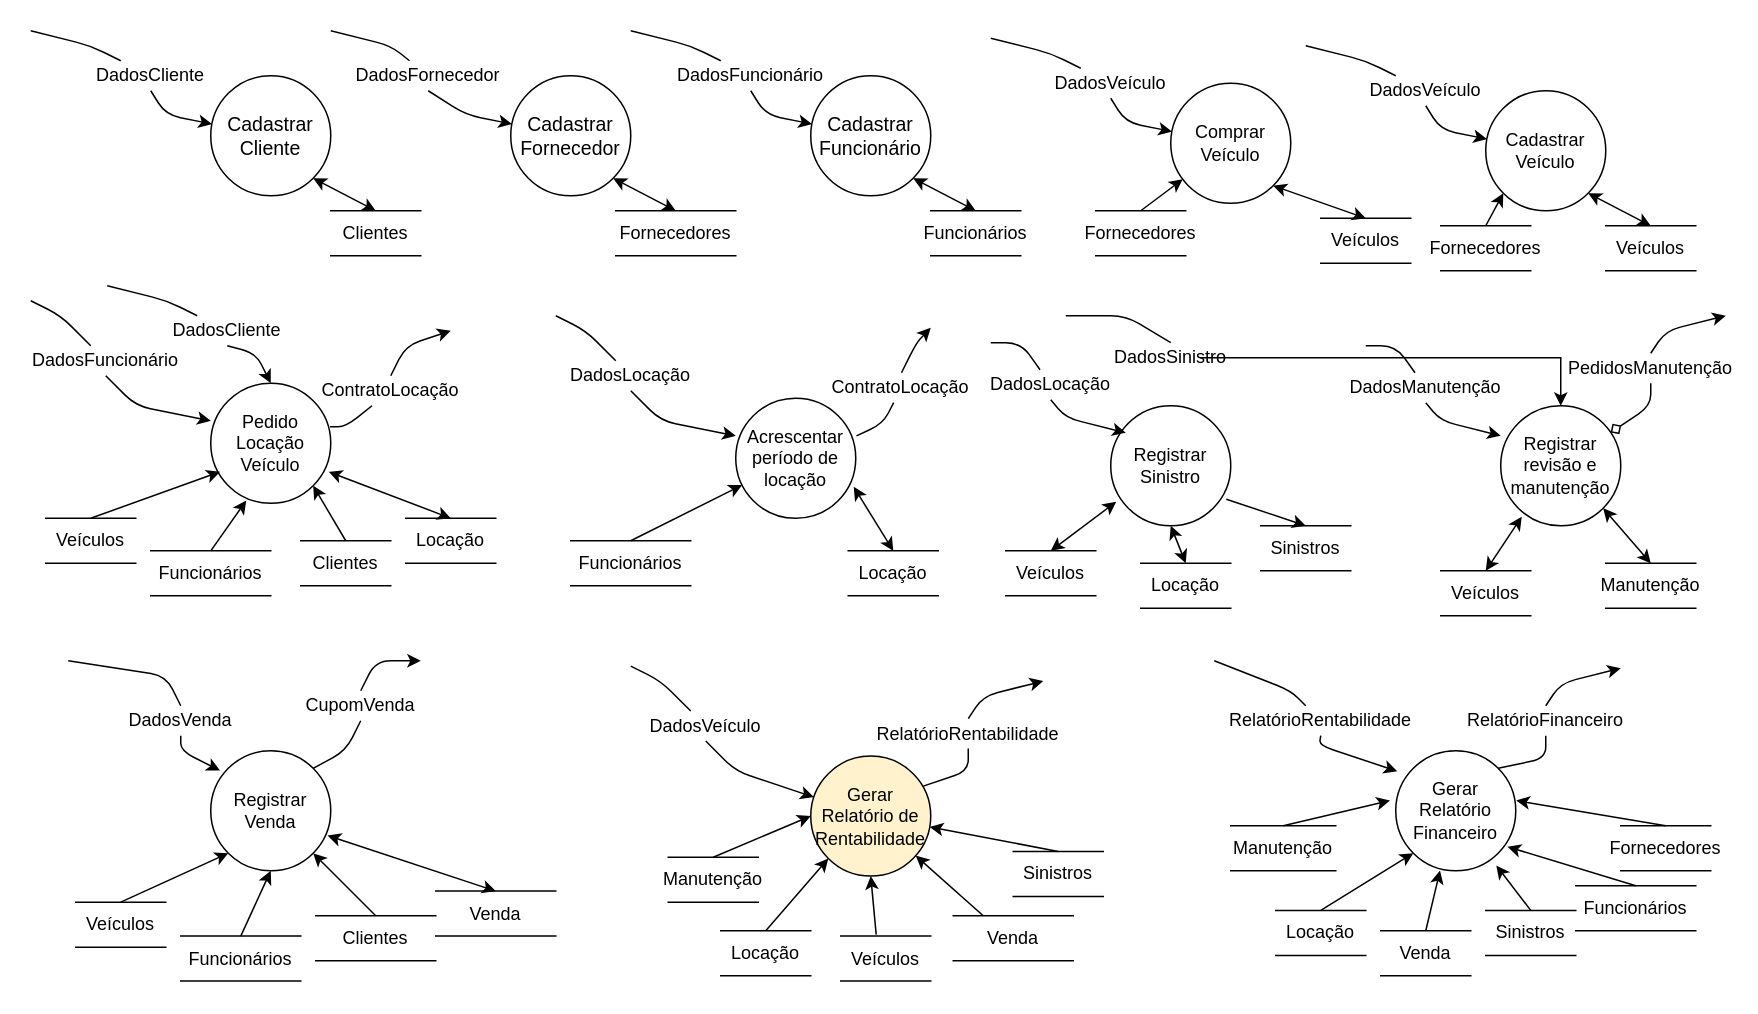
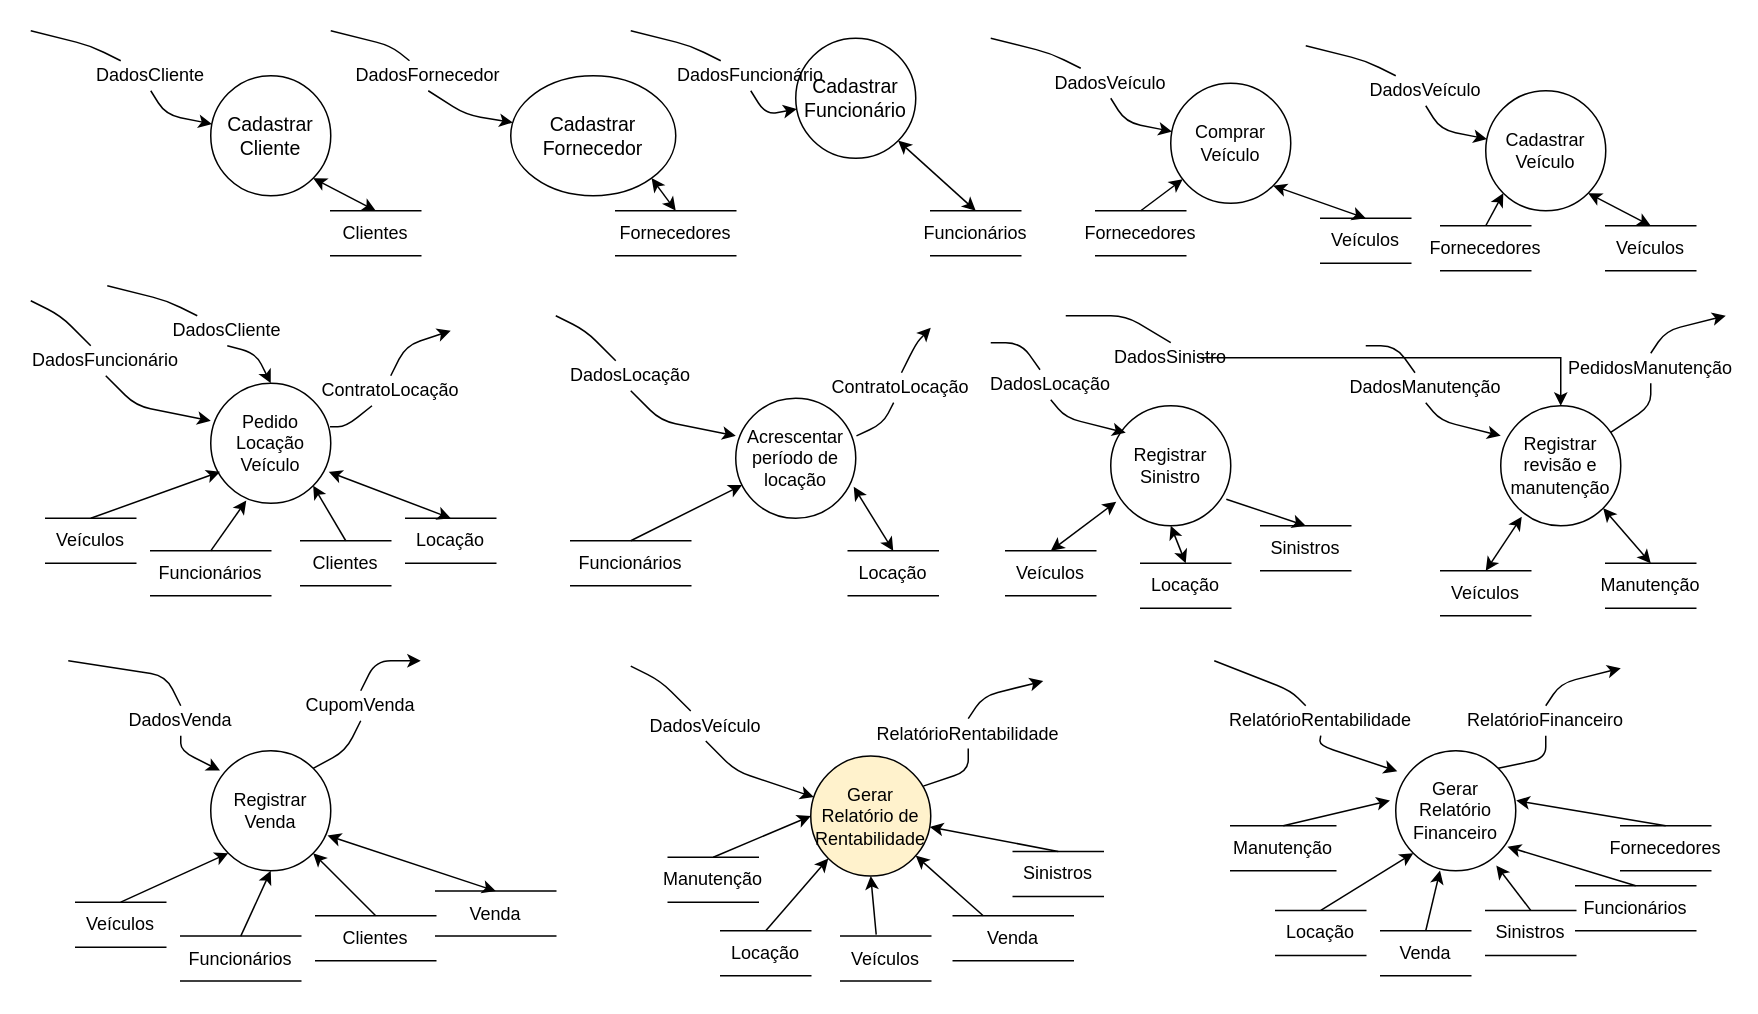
(571, 136) -> (593, 136)
(871, 136) -> (856, 98)
(1621, 425) -> (1617, 429)
